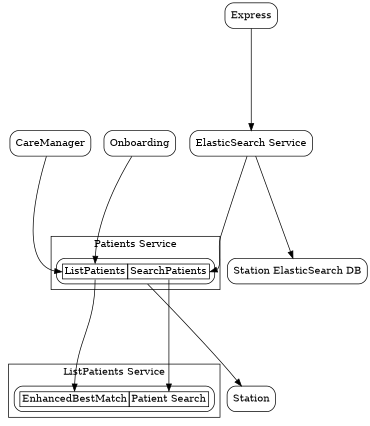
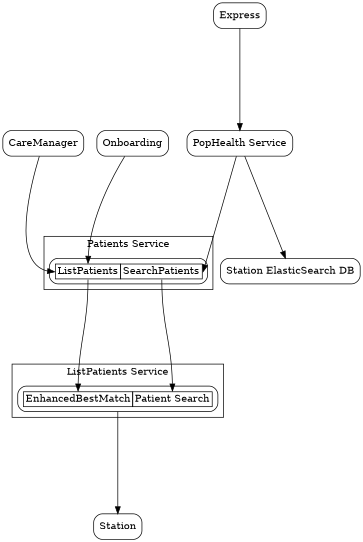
(251, 143) -> (240, 143)
(193, 332) -> (118, 459)
